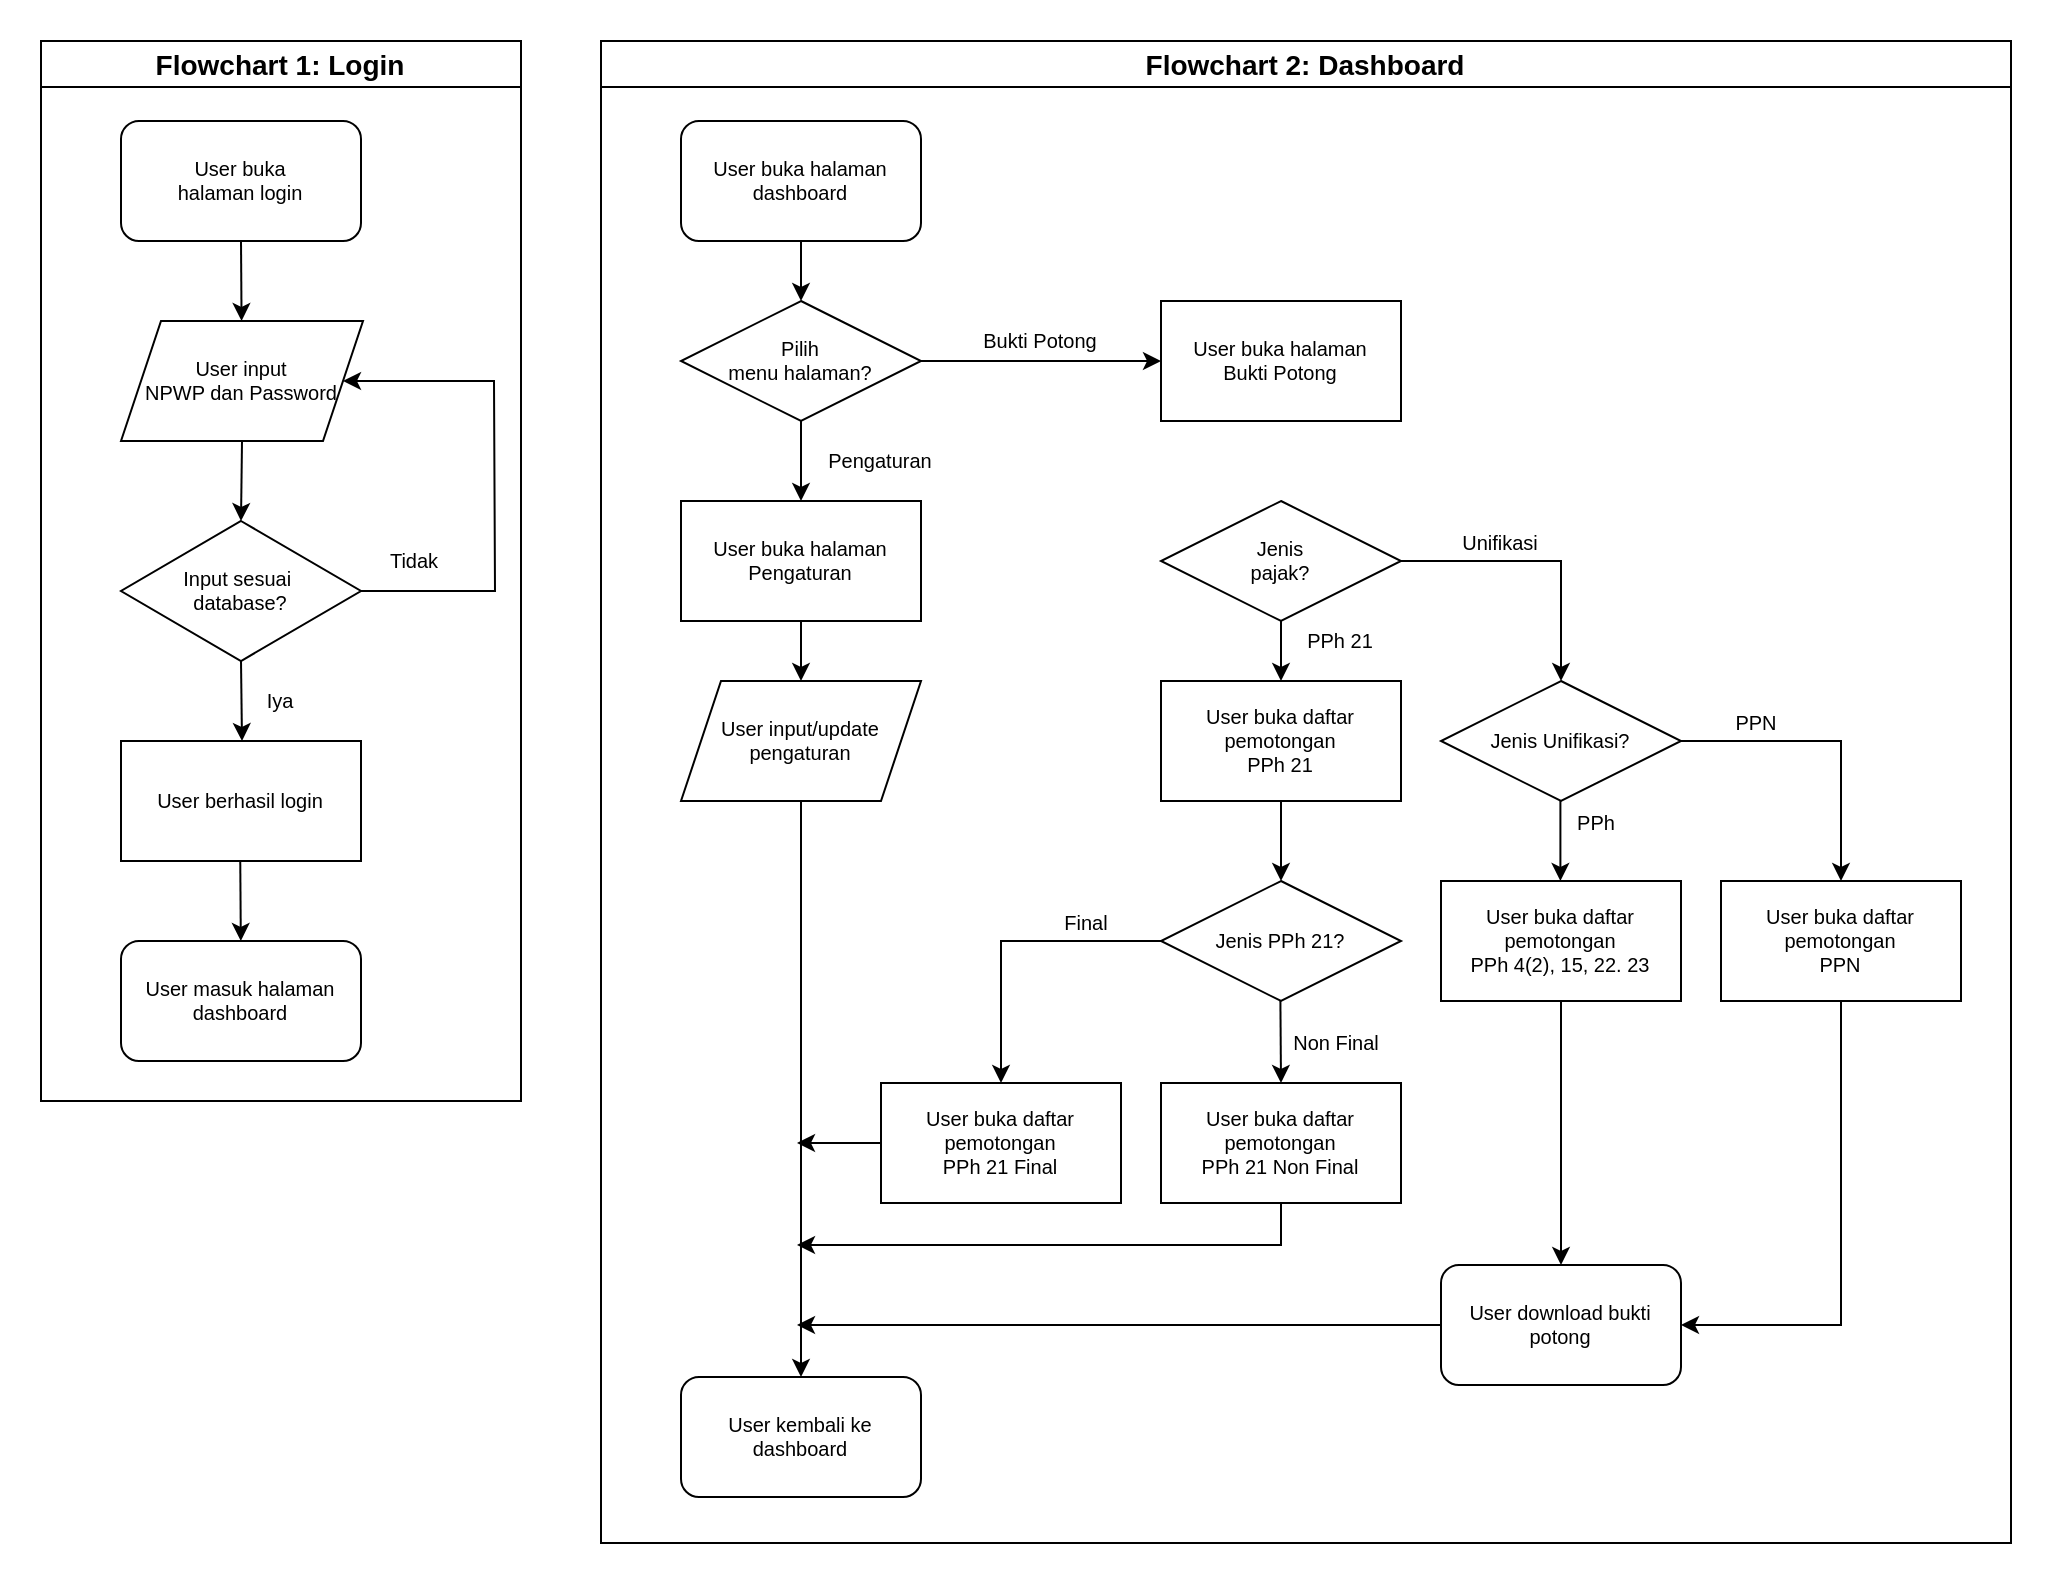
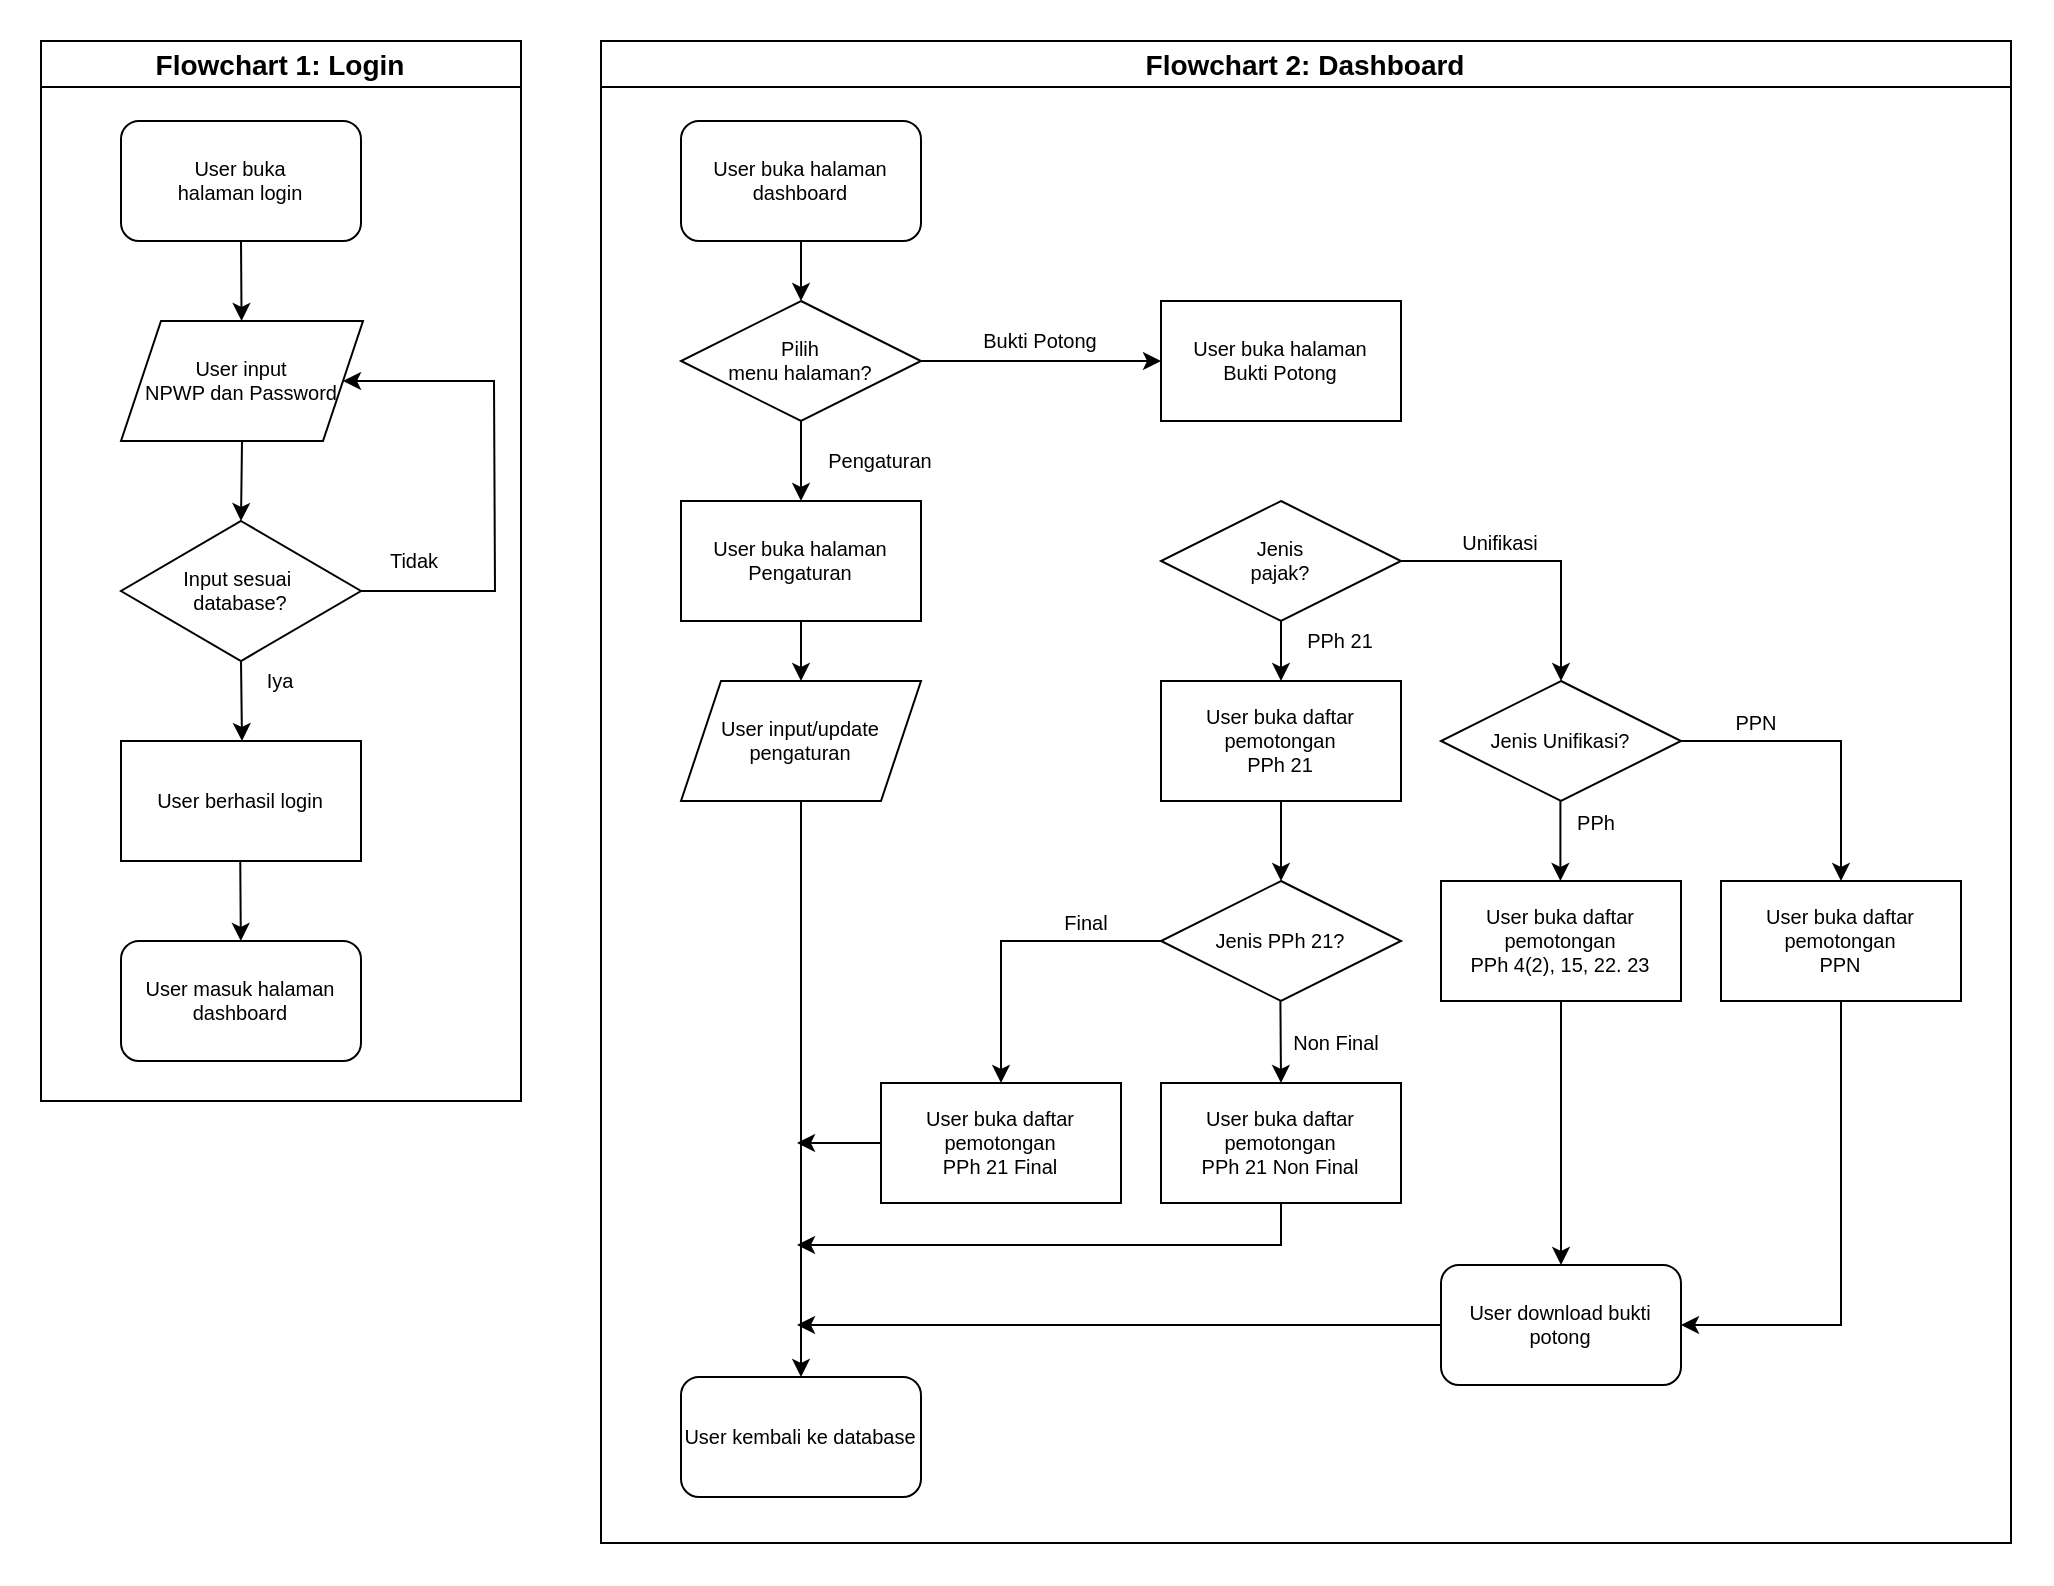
(281, 701) -> (281, 681)
(801, 1437) -> (801, 1437)
